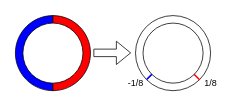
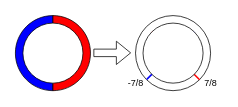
(136, 83) -> (136, 83)
(211, 83) -> (211, 83)
